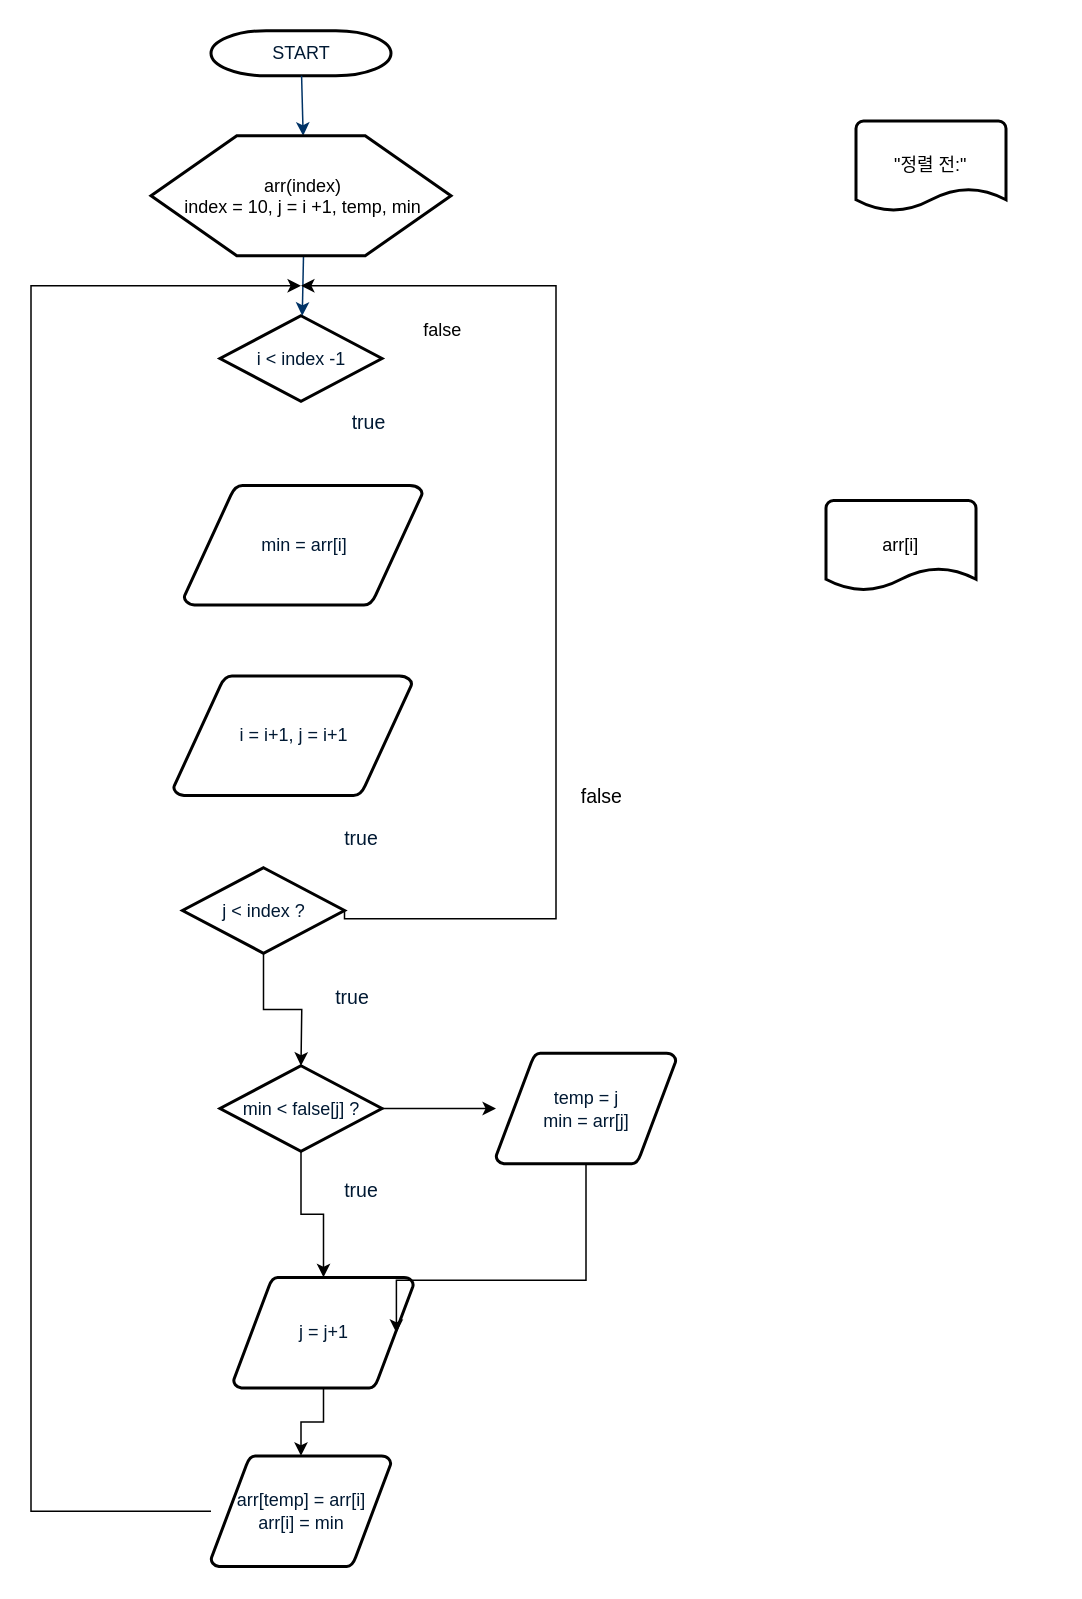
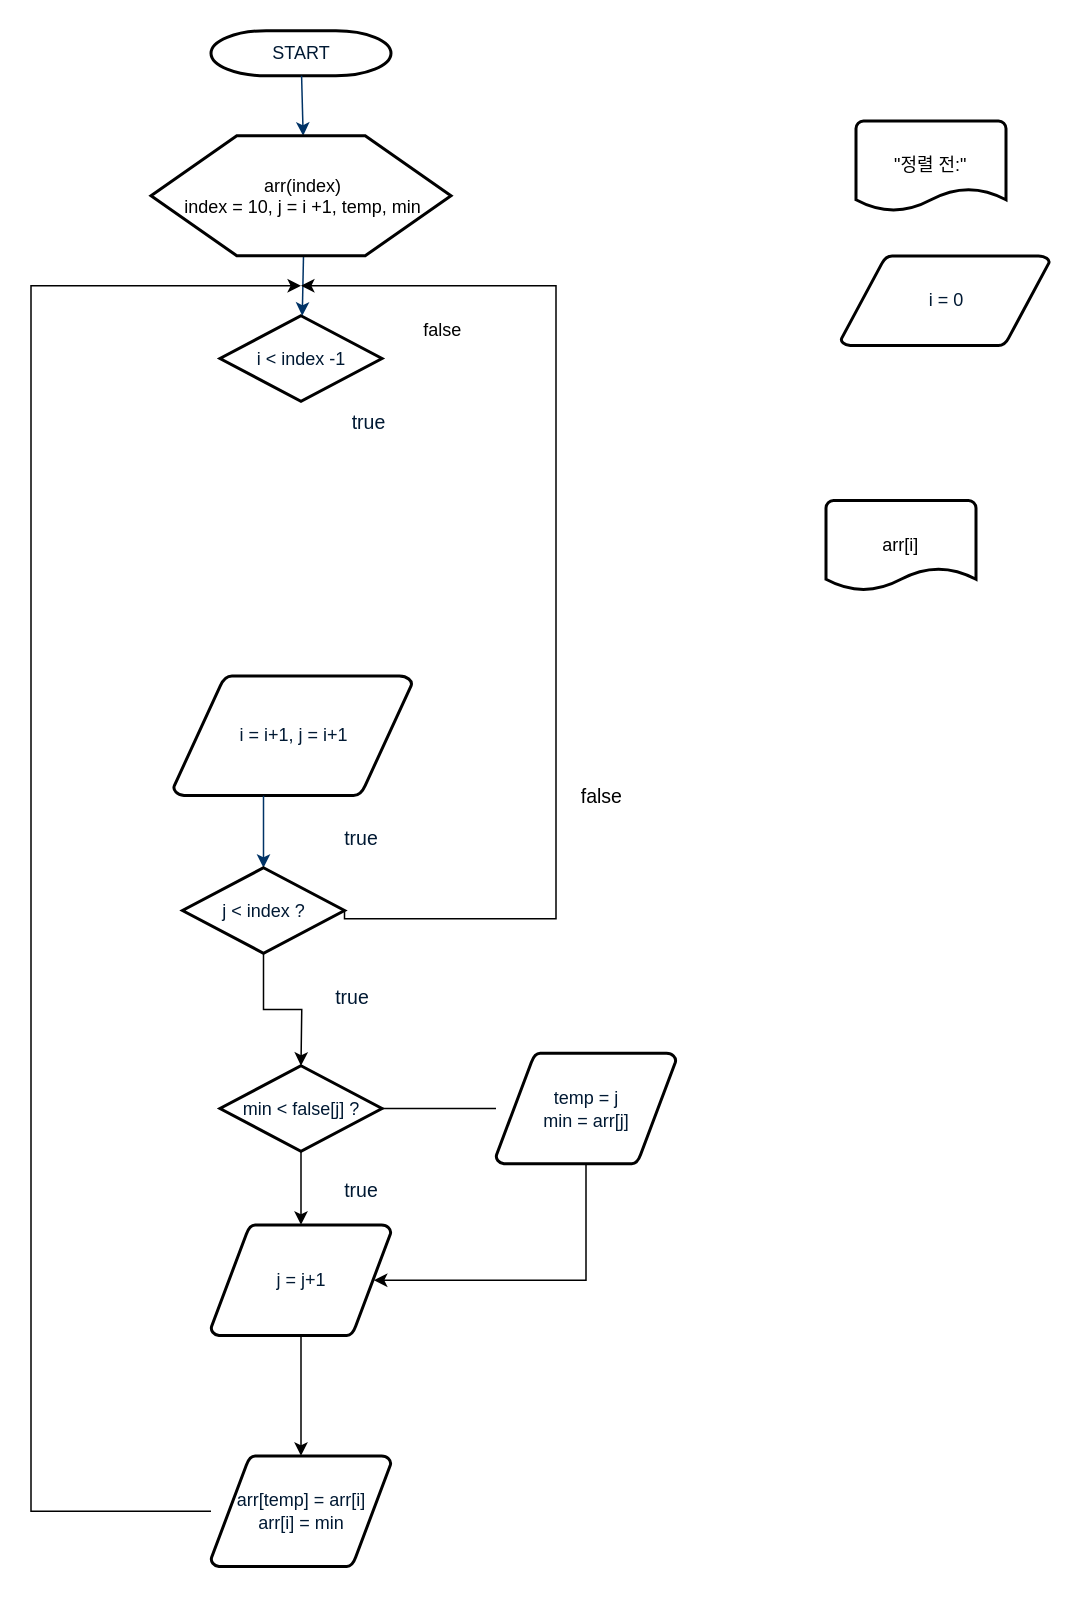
none -> (945, 301)
(303, 545) -> none
none -> (263, 826)
(484, 1109) -> (489, 1109)
(323, 1333) -> (301, 1280)
